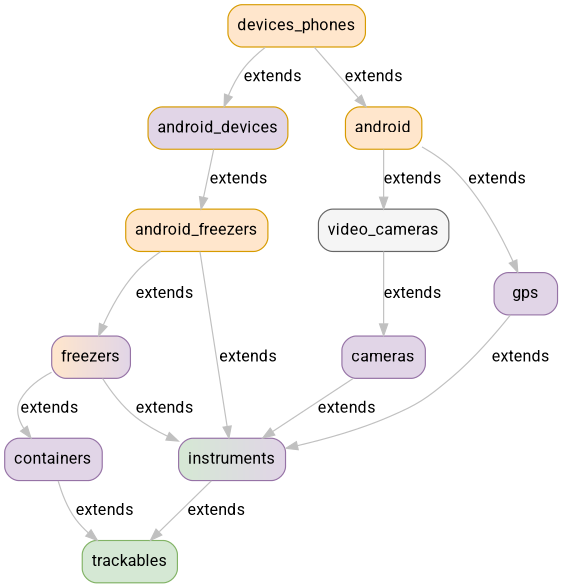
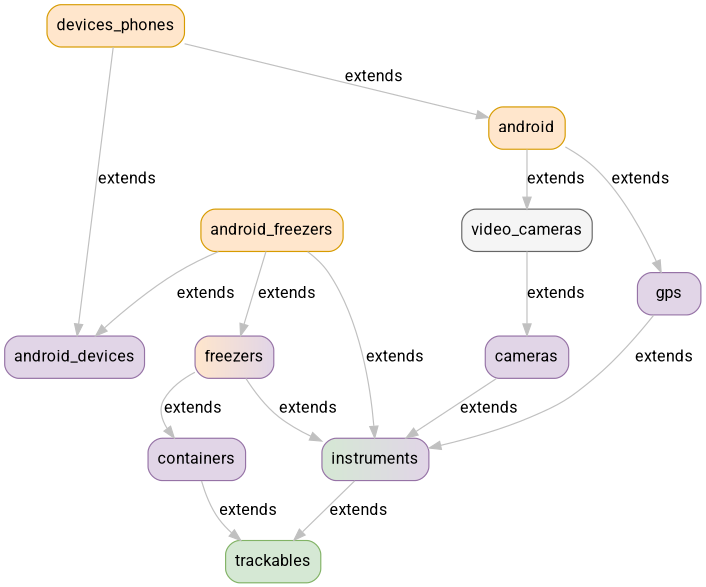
(218, 128) -> (75, 357)
(209, 173) -> (158, 285)
